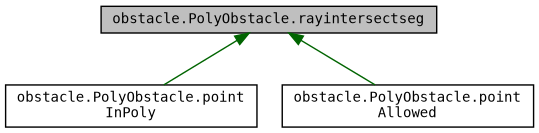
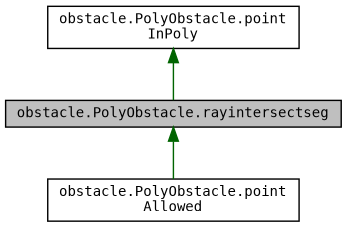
(200, 63) -> (173, 81)
